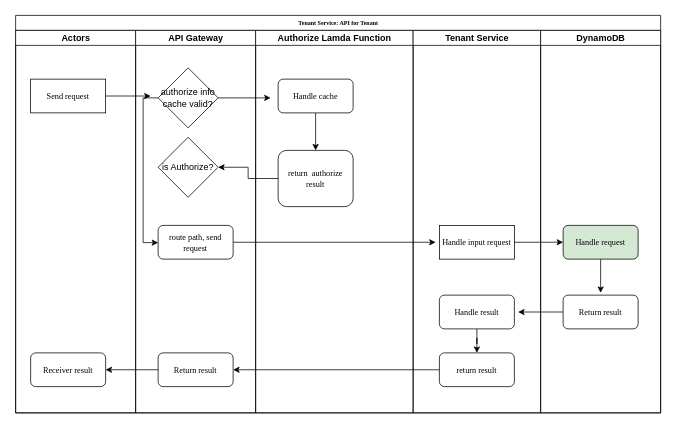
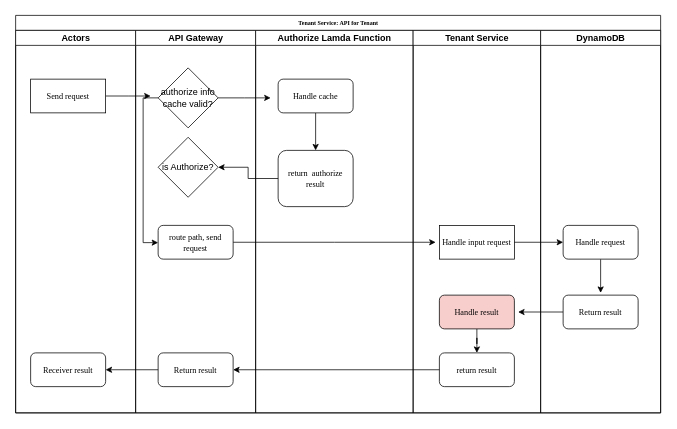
(600, 242) -> (600, 242)
(477, 312) -> (477, 312)
